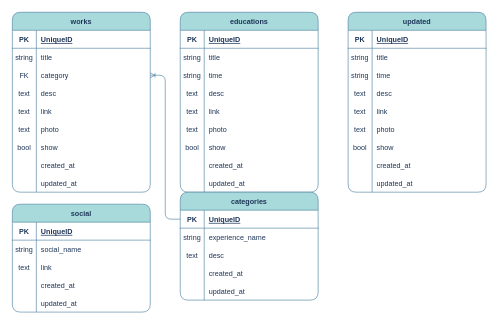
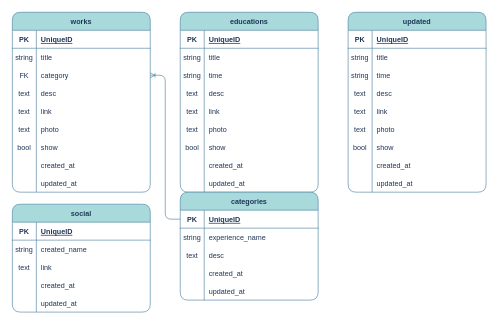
(61, 250) -> (65, 250)
